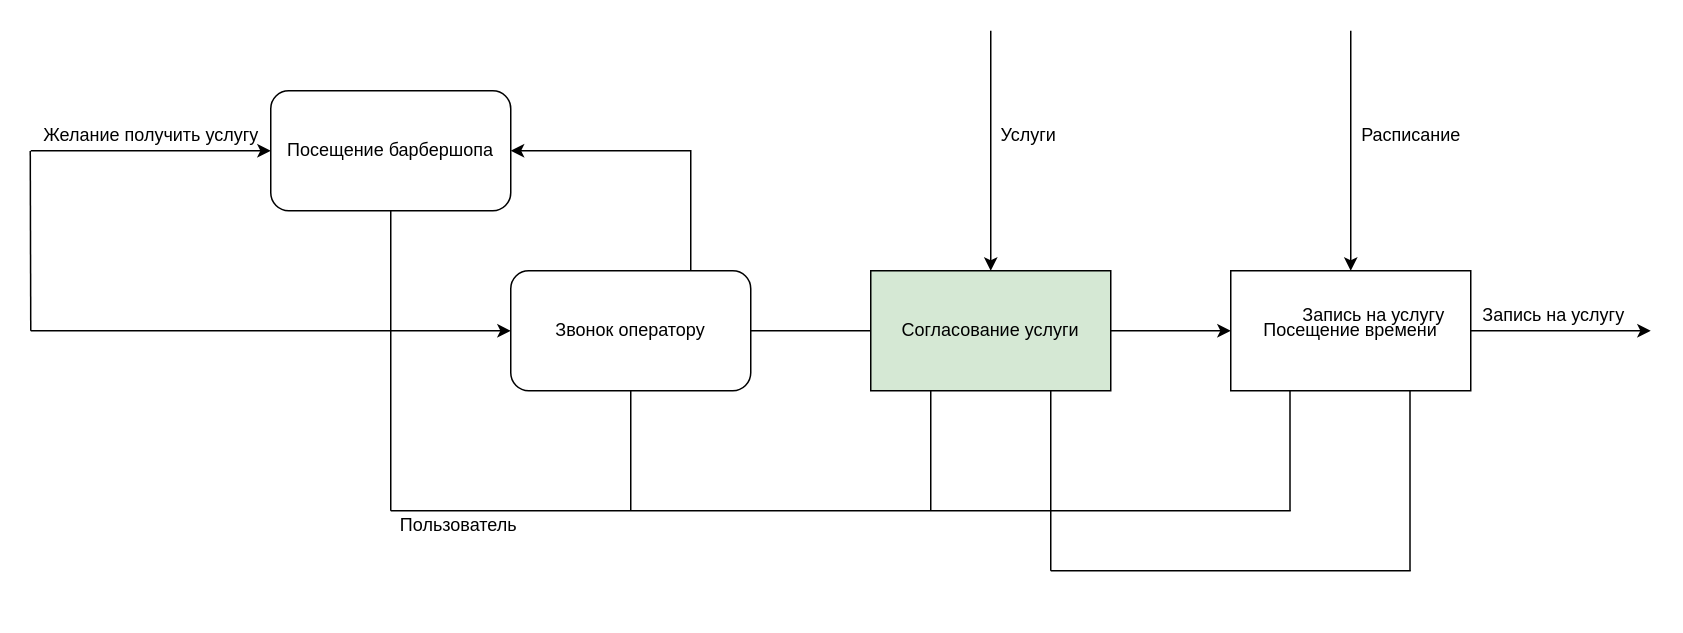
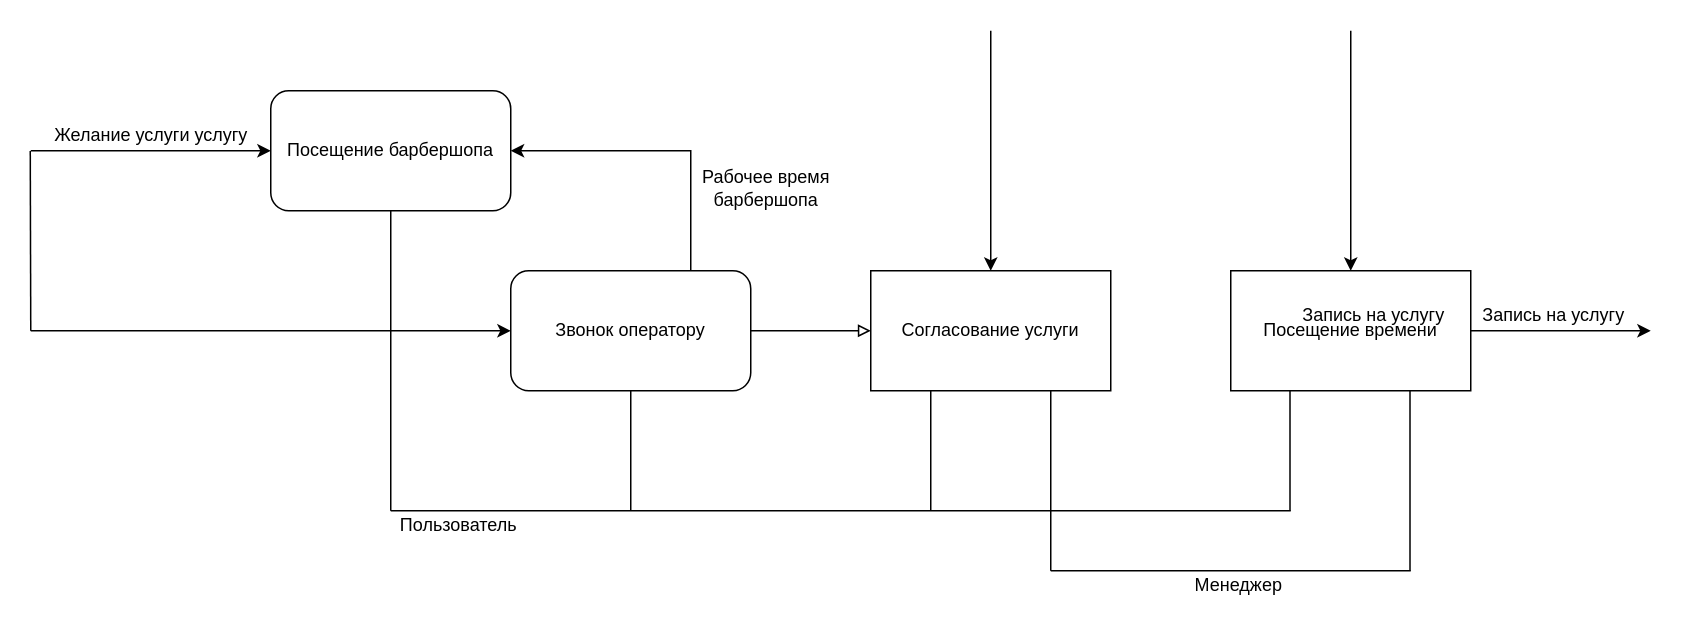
(152, 136) -> (152, 136)
(1028, 136) -> none
(1411, 136) -> none
none -> (766, 188)
(862, 331) -> (857, 331)
(991, 331) -> (991, 331)
(1166, 331) -> none
none -> (1238, 586)
